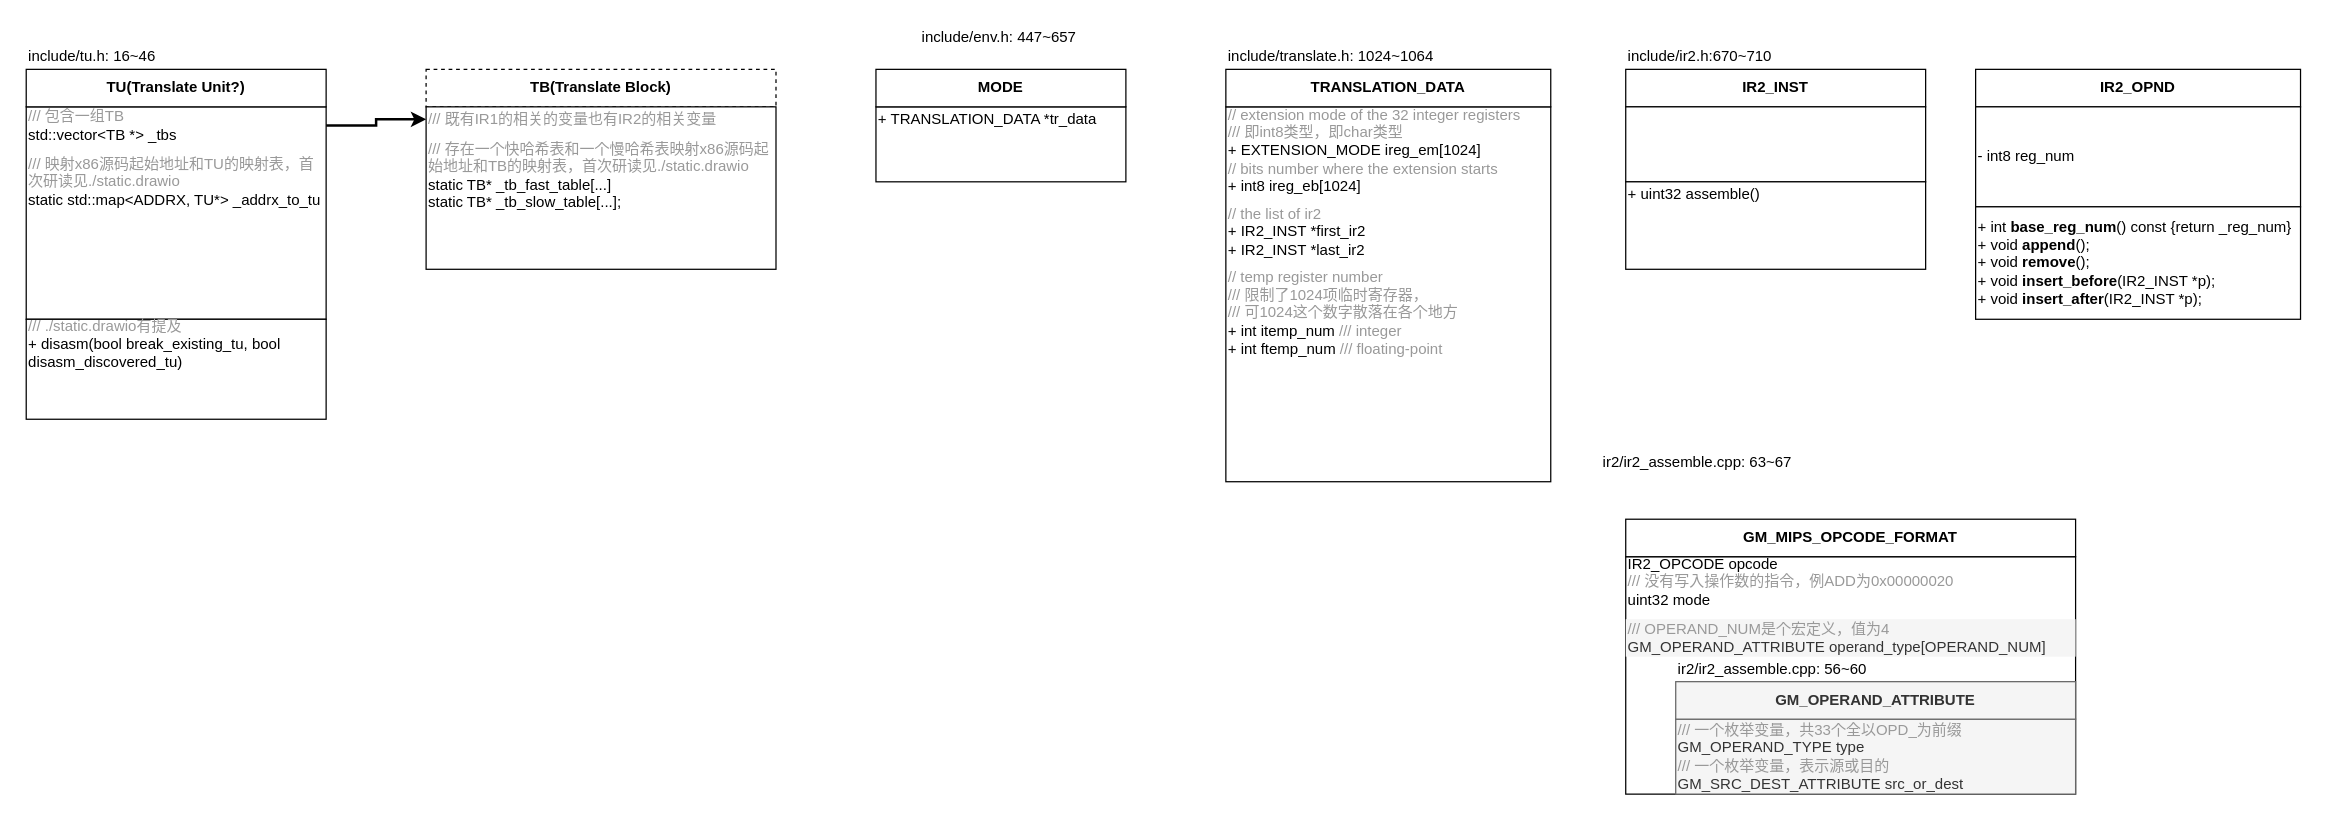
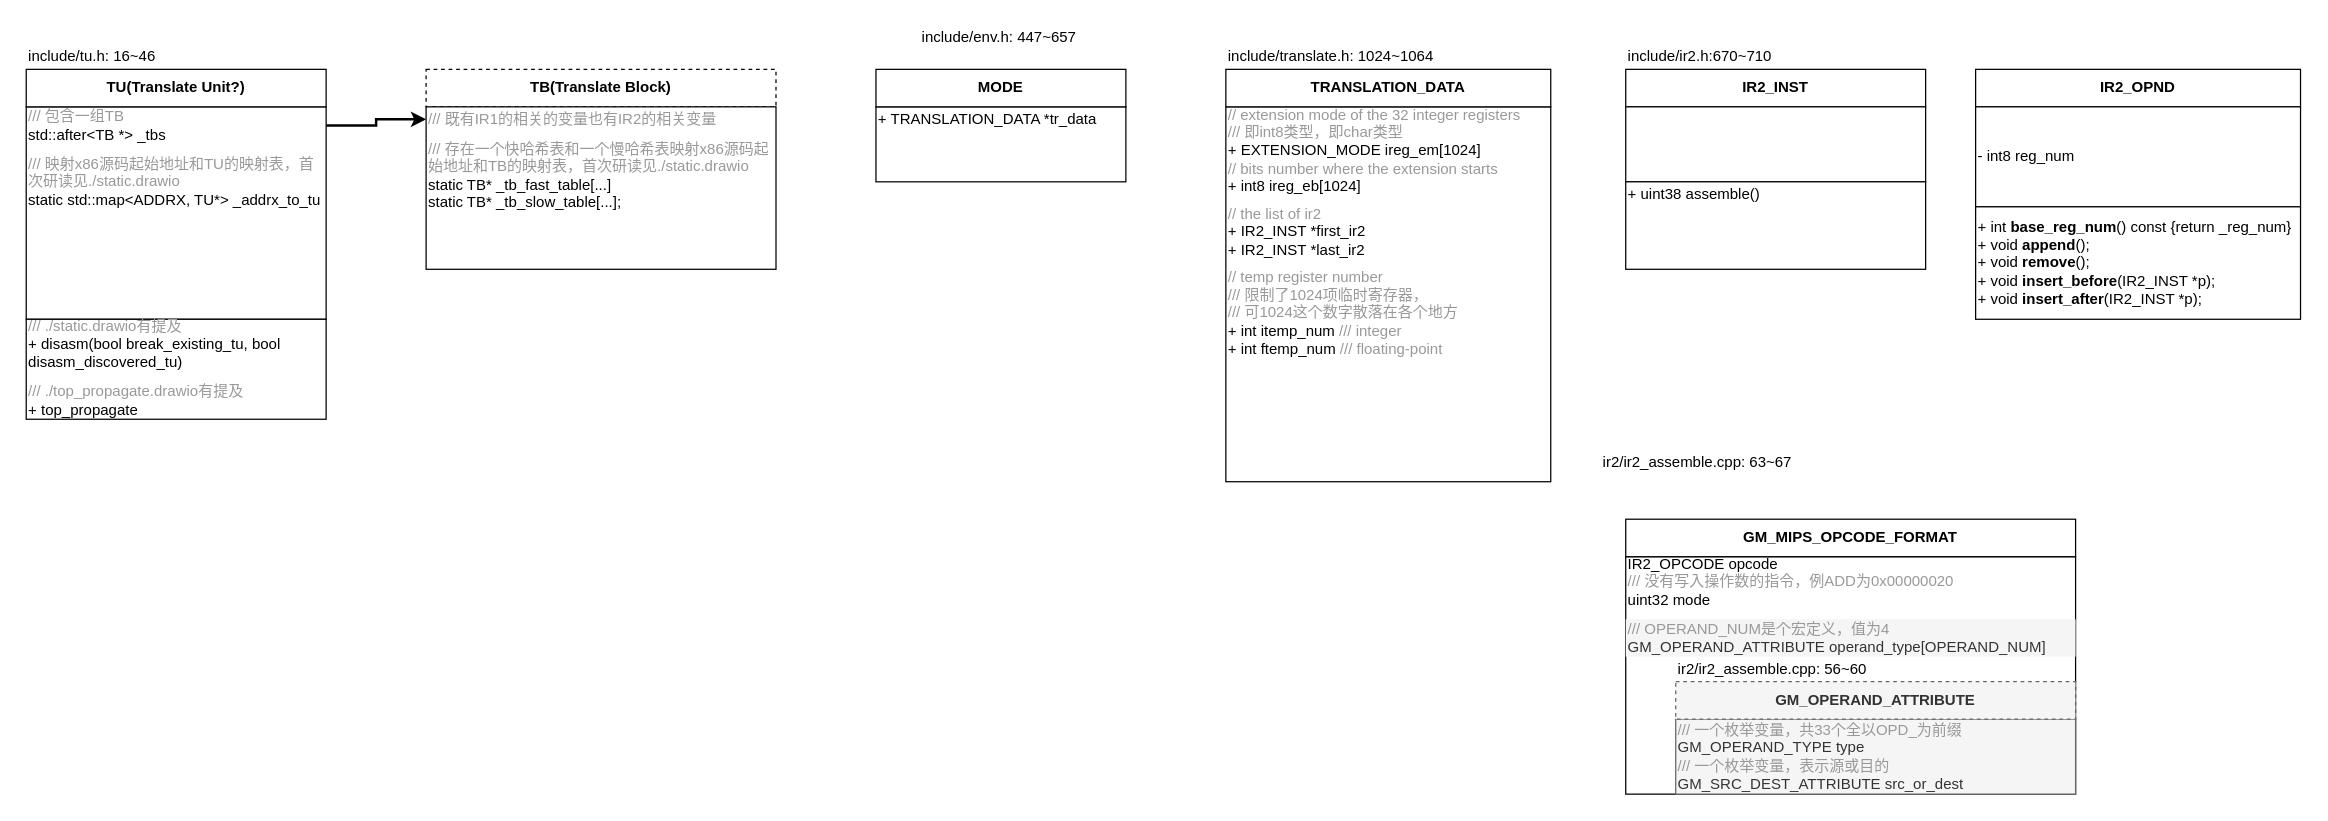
(113, 126) -> (109, 126)
(1700, 194) -> (1700, 194)
none -> (176, 401)
(1876, 701) -> (1876, 701)
